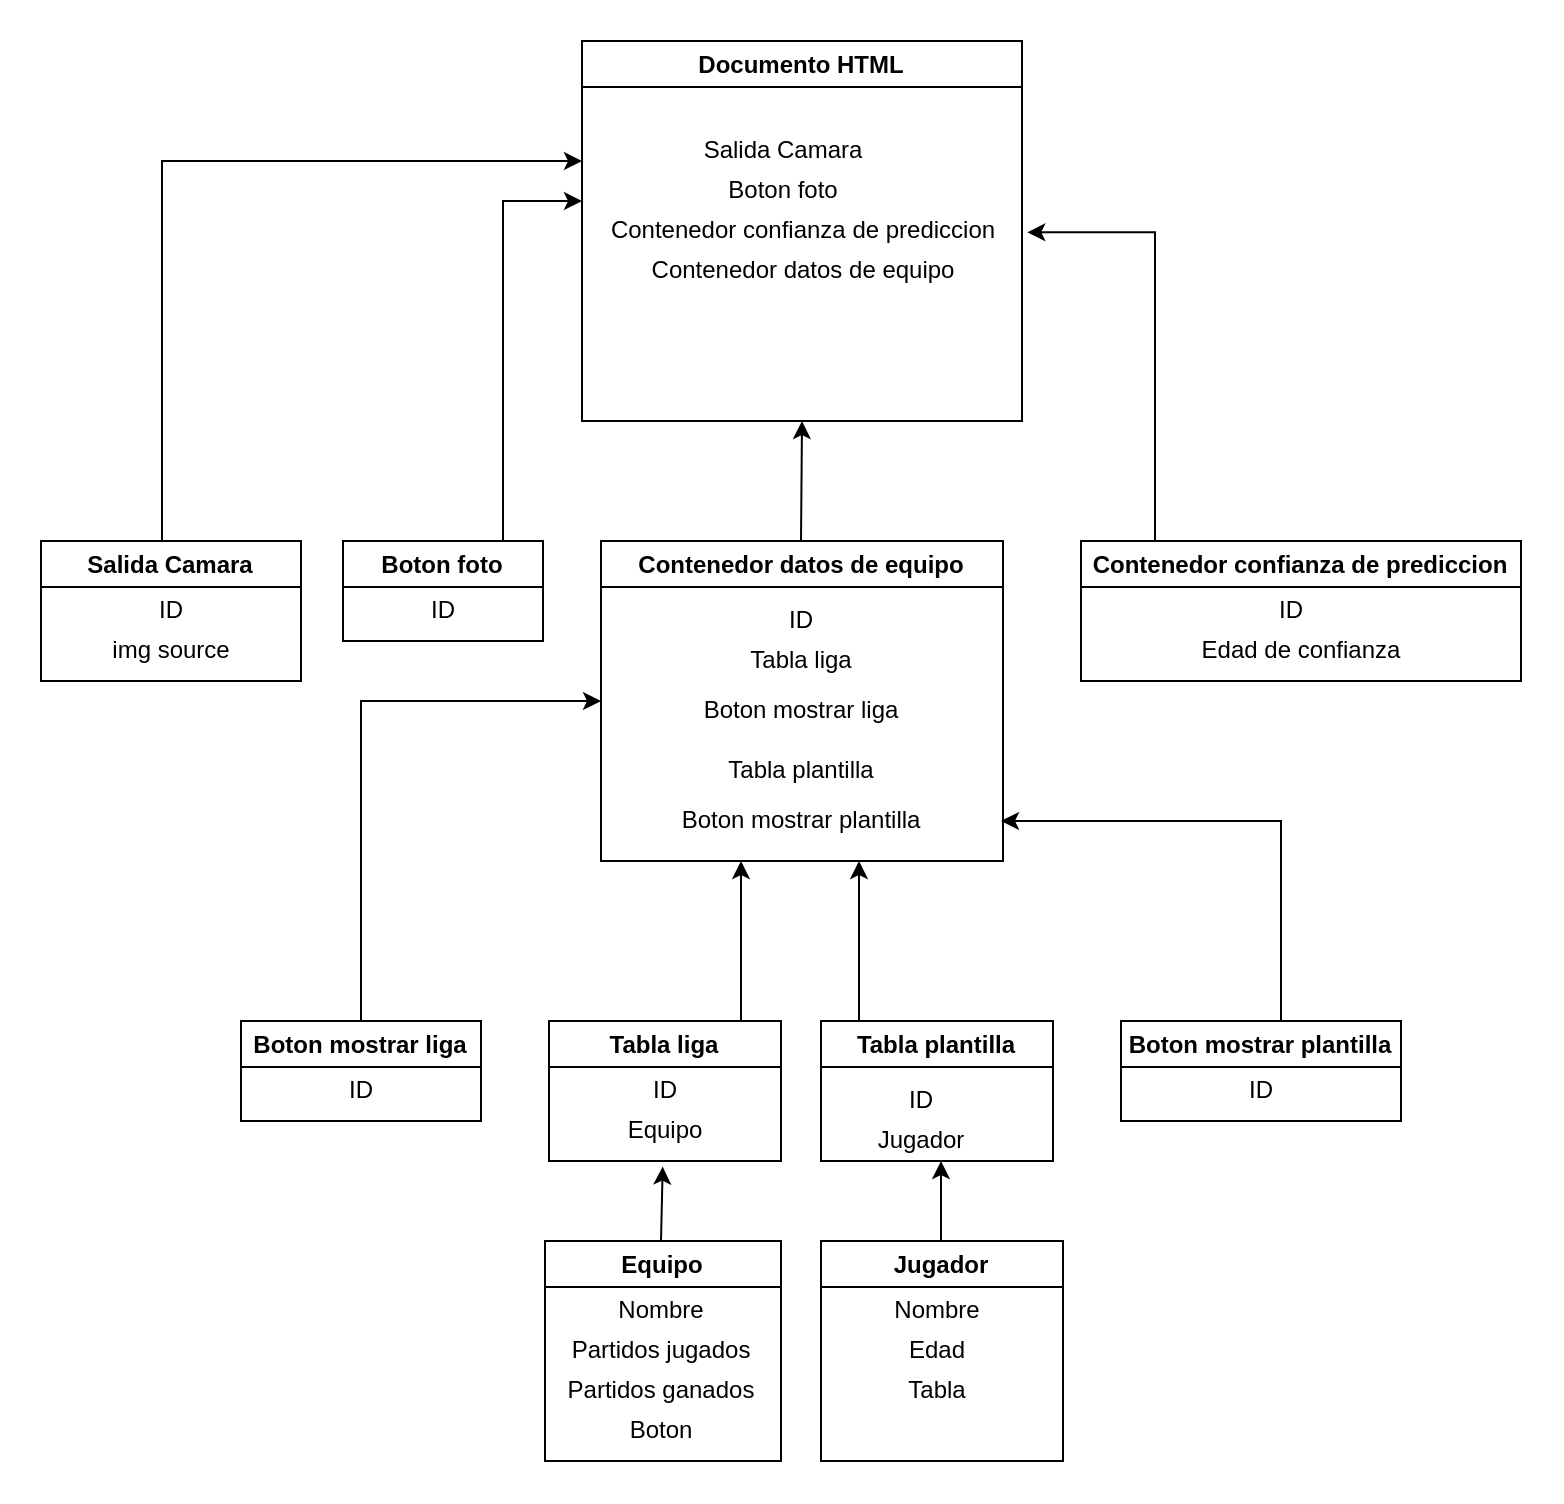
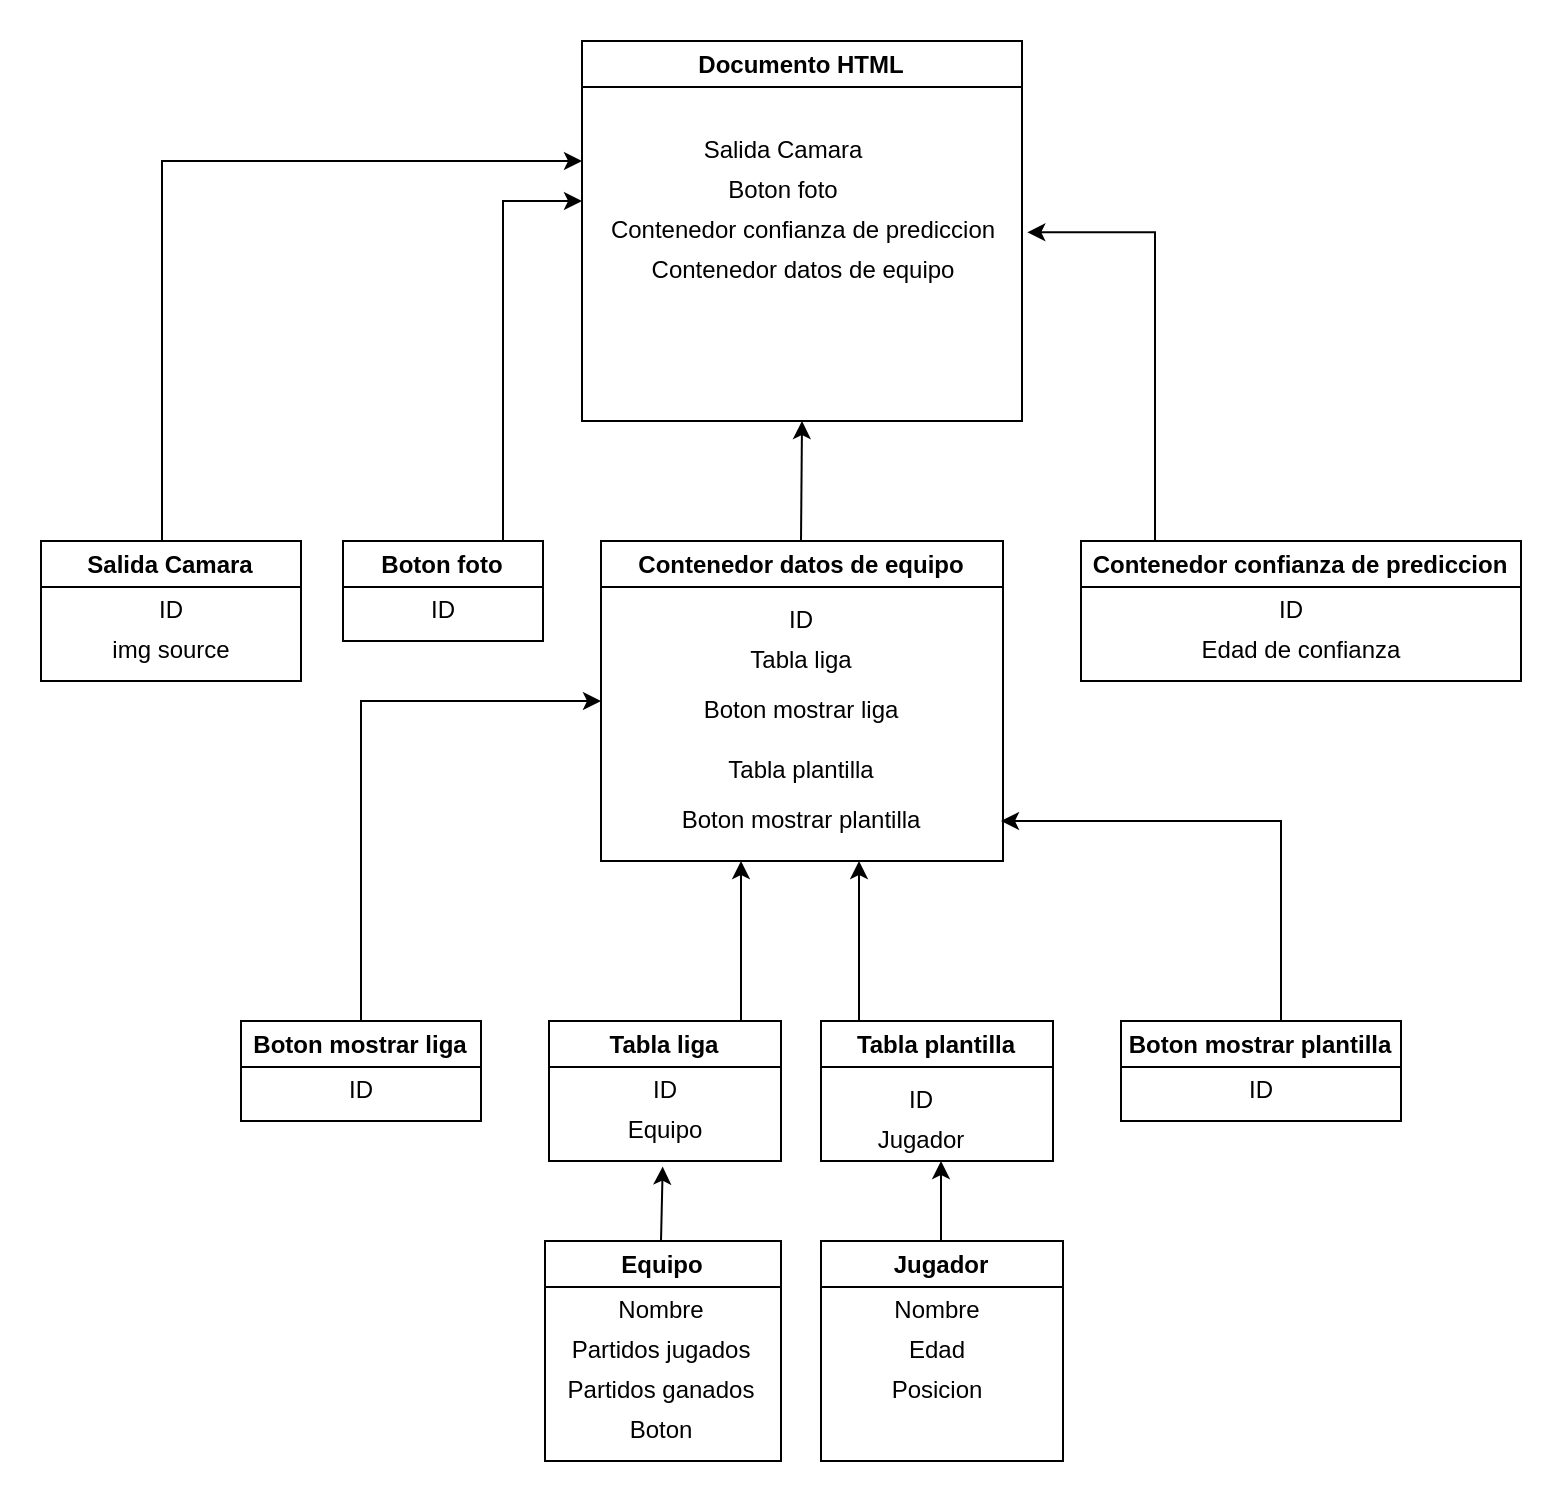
(938, 1391) -> (938, 1391)
